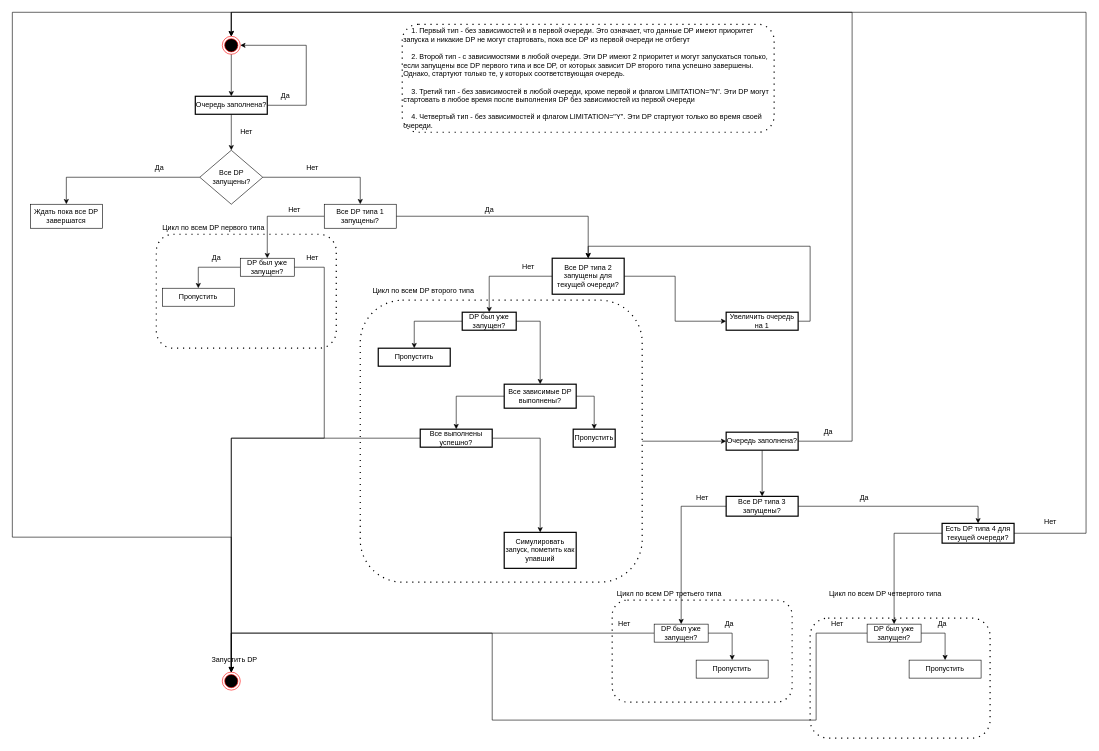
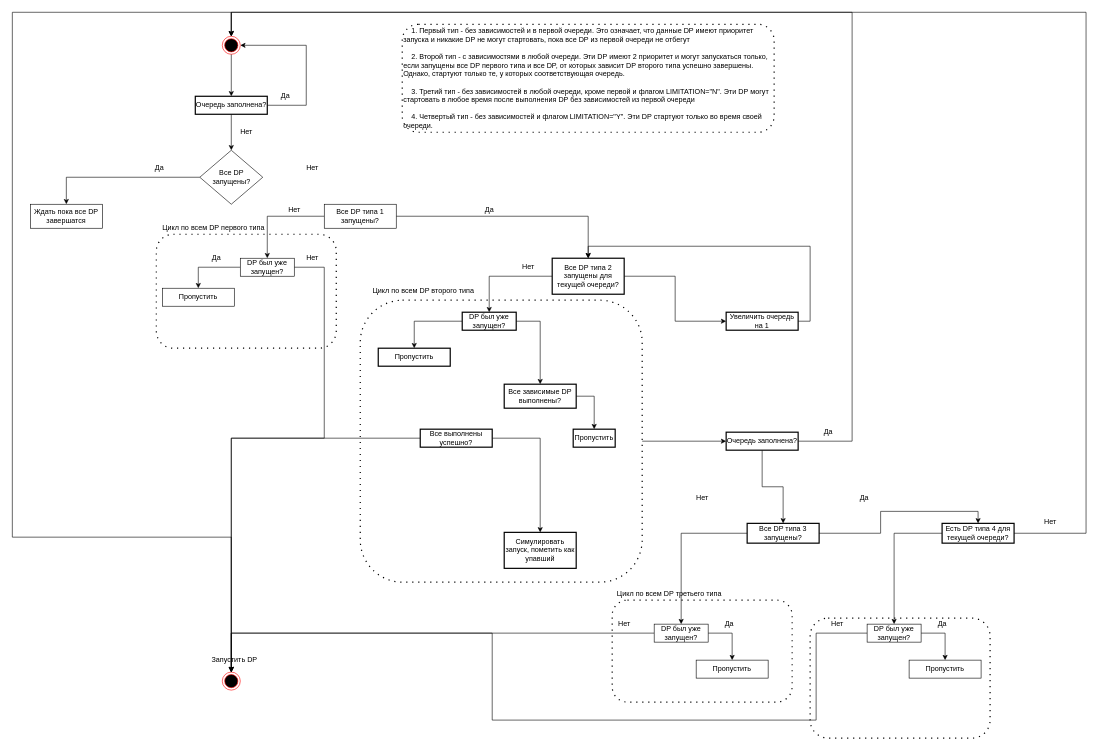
(359, 177) -> none
(456, 396) -> none
(762, 506) -> (783, 533)
(885, 594) -> none
